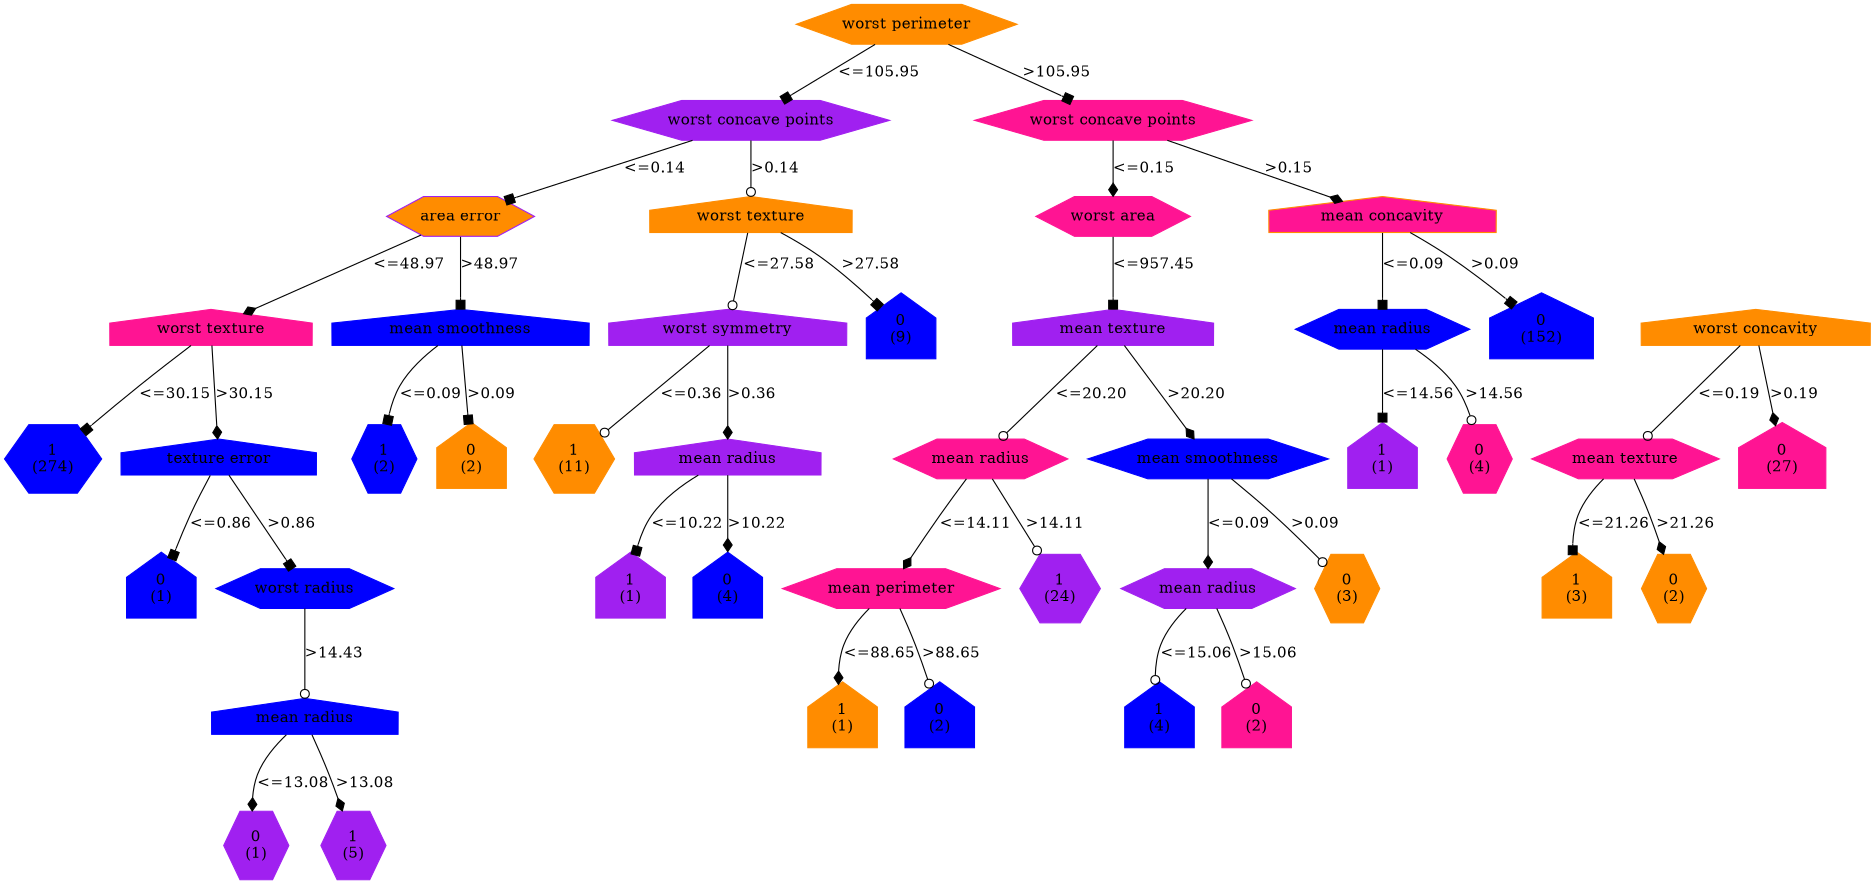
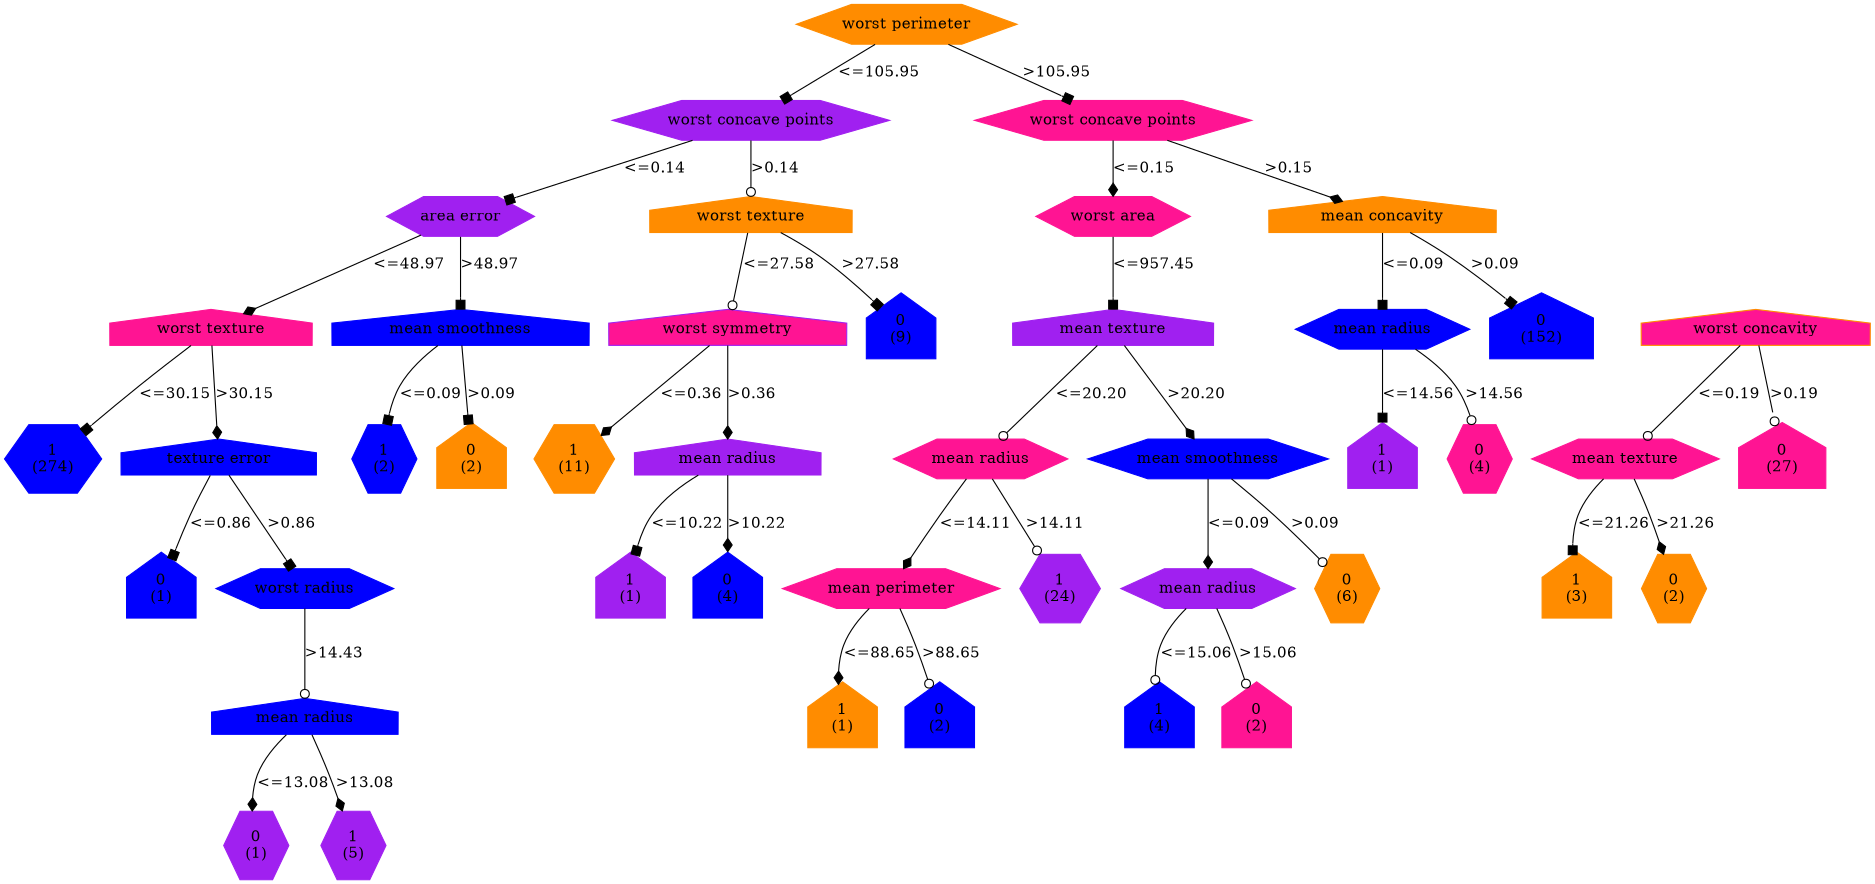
(461, 216) -> (461, 216)
(1383, 216) -> (1383, 216)
(728, 329) -> (728, 329)
(1756, 329) -> (1756, 329)
(1766, 379) -> (1766, 379)
(659, 388) -> (659, 388)
(1347, 589) -> (1347, 589)
